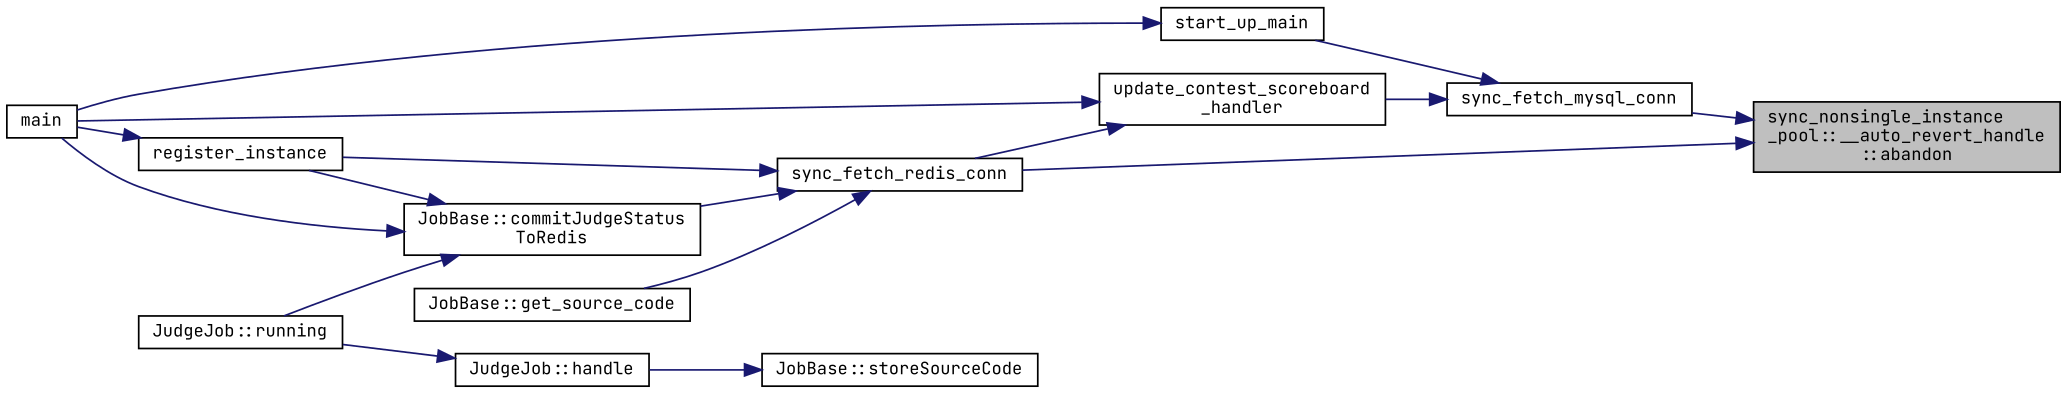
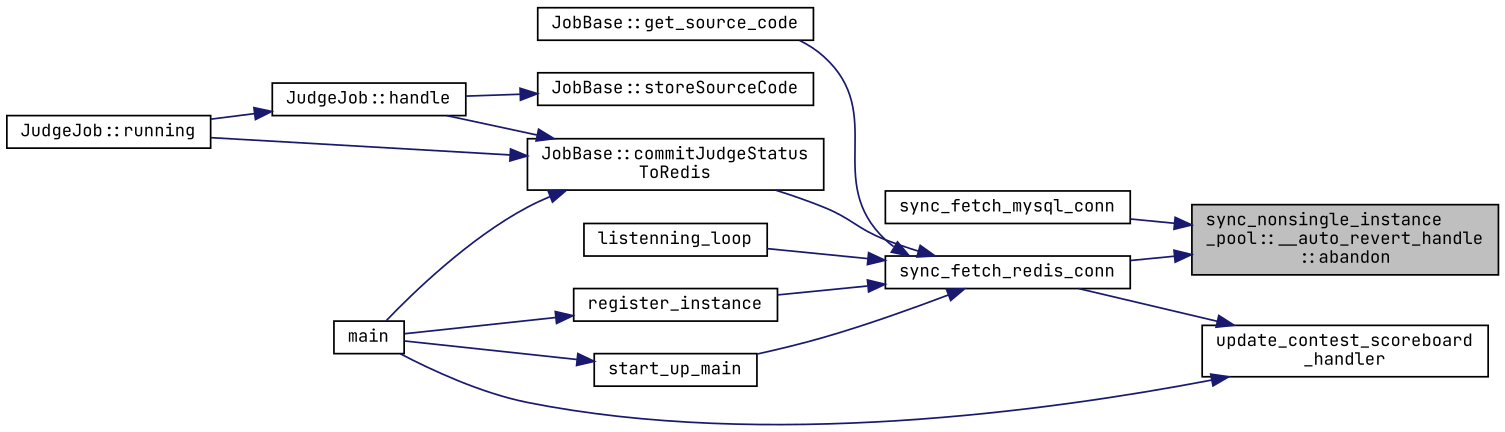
(1398, 60) -> (854, 328)
(1408, 99) -> none
(369, 185) -> (492, 125)
none -> (676, 240)
